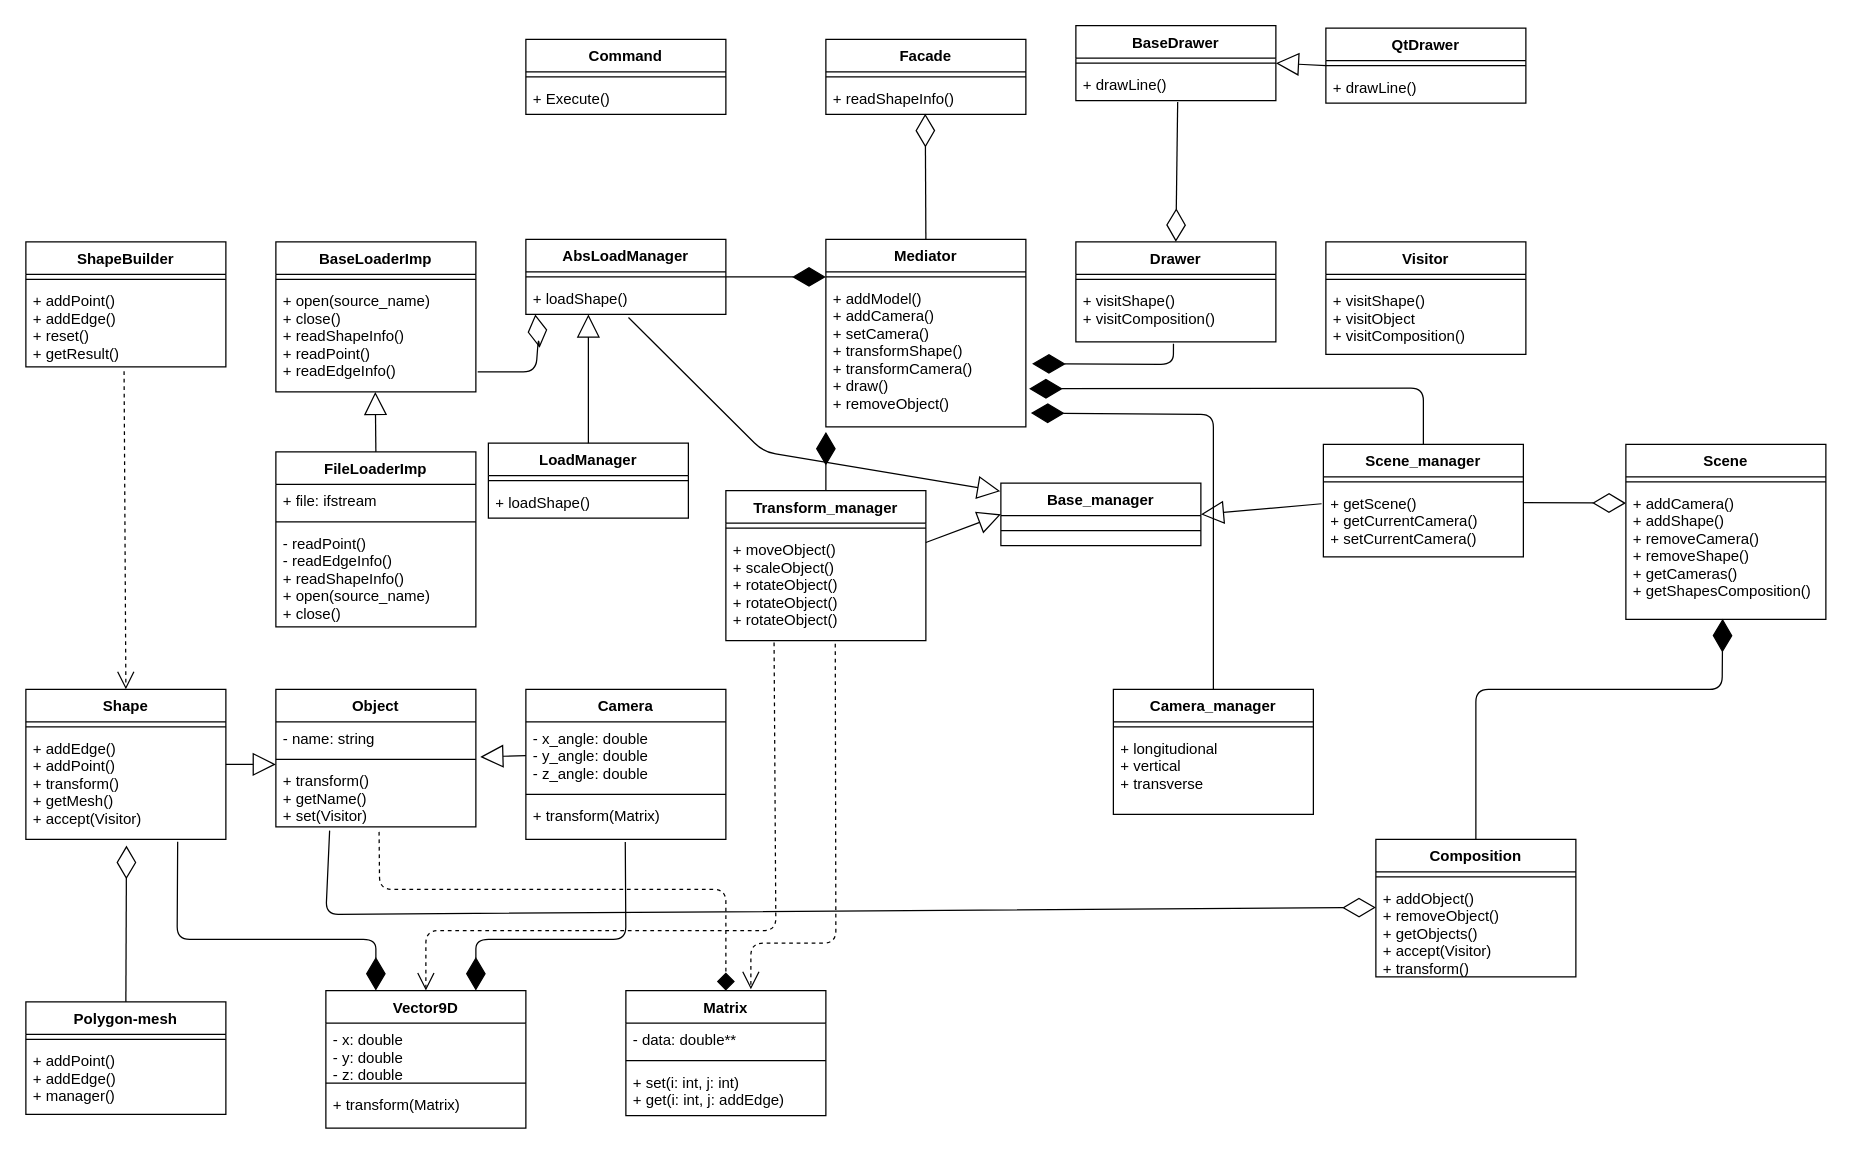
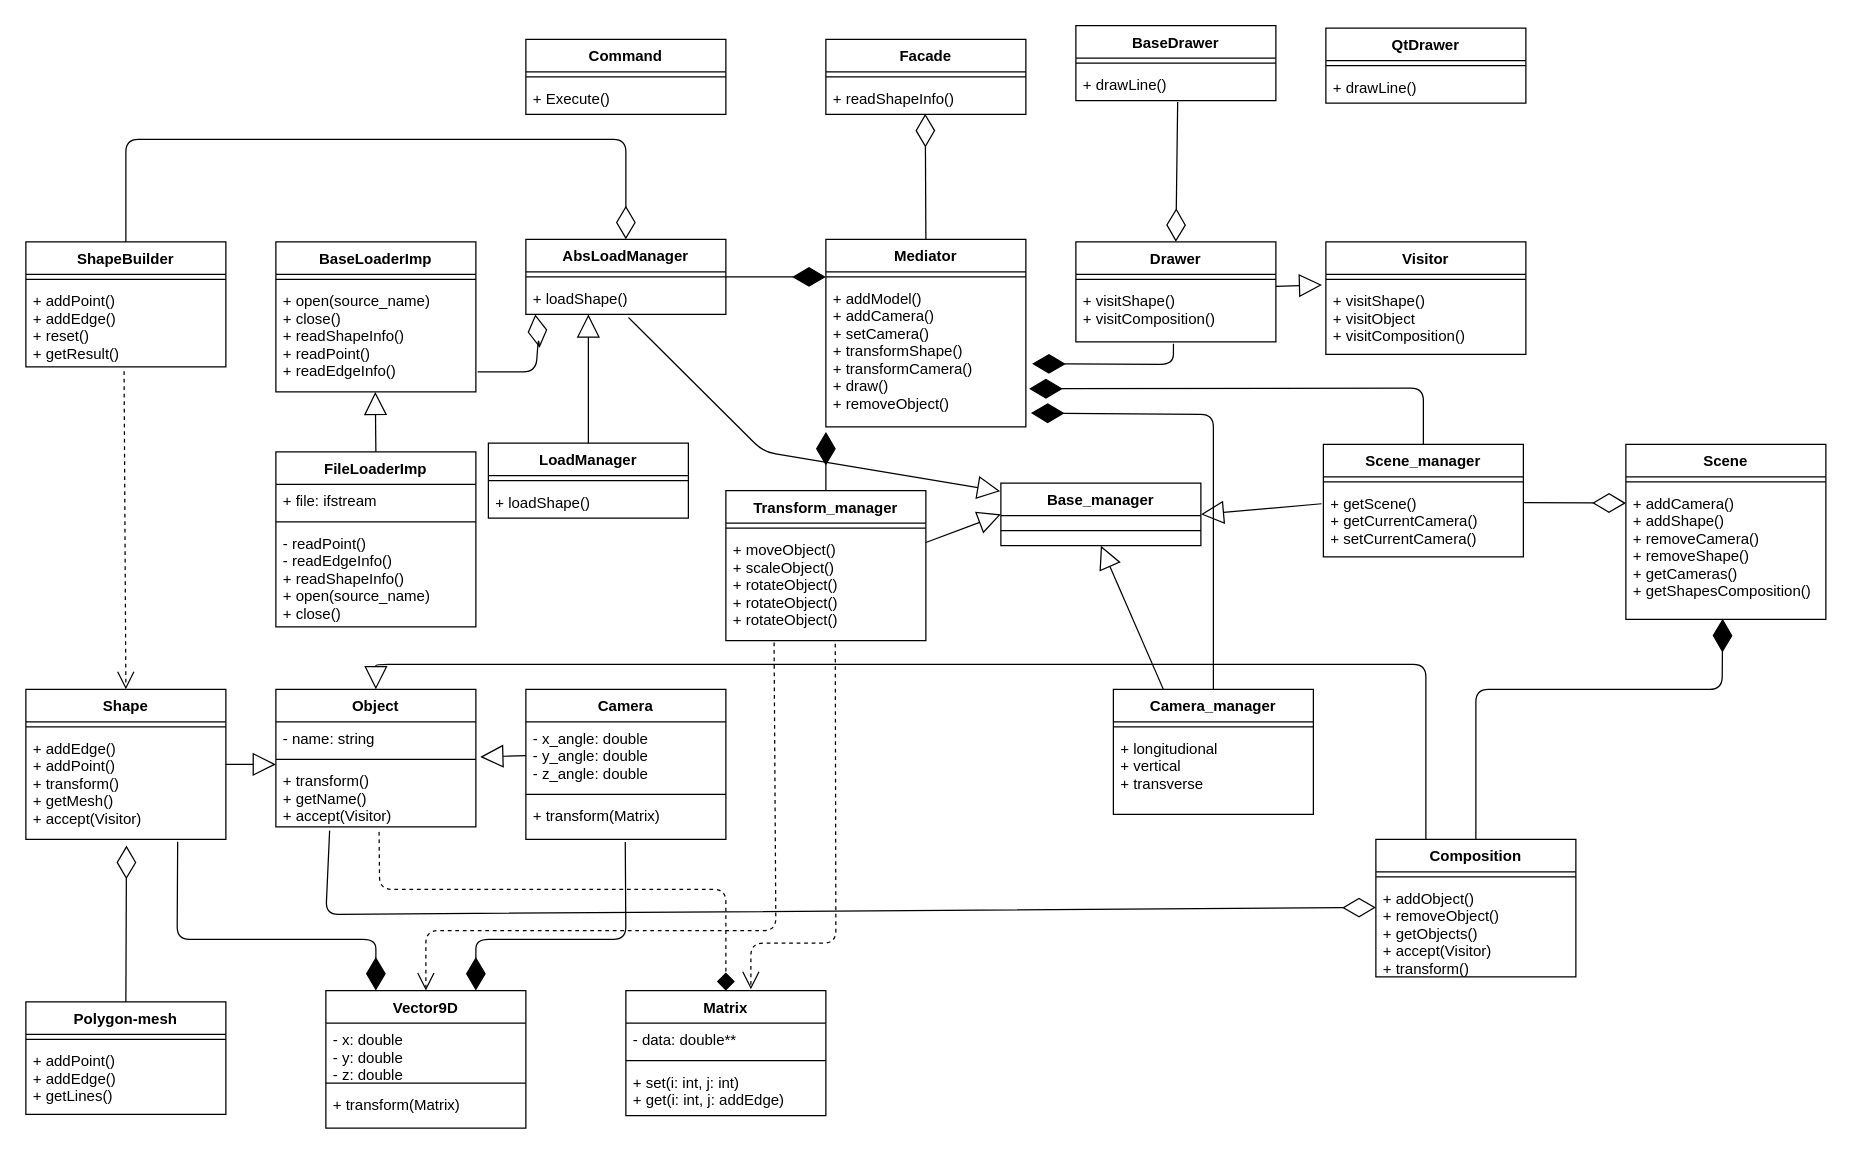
(1310, 65) -> none
none -> (358, 139)
none -> (1288, 286)
none -> (1136, 628)
none -> (982, 664)
(335, 781) -> (335, 781)
(79, 1061) -> (79, 1061)
